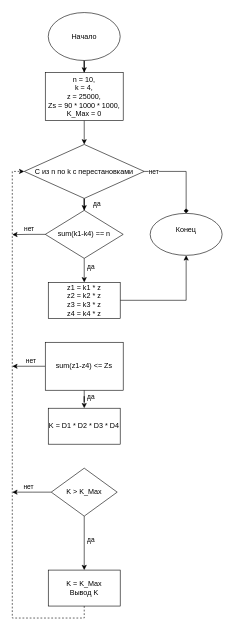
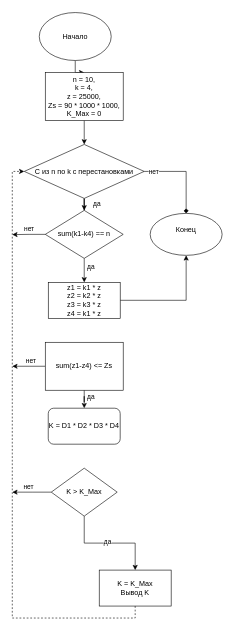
(84, 36) -> (75, 36)
(84, 300) -> (84, 300)
(84, 426) -> (84, 426)
(84, 588) -> (135, 588)
